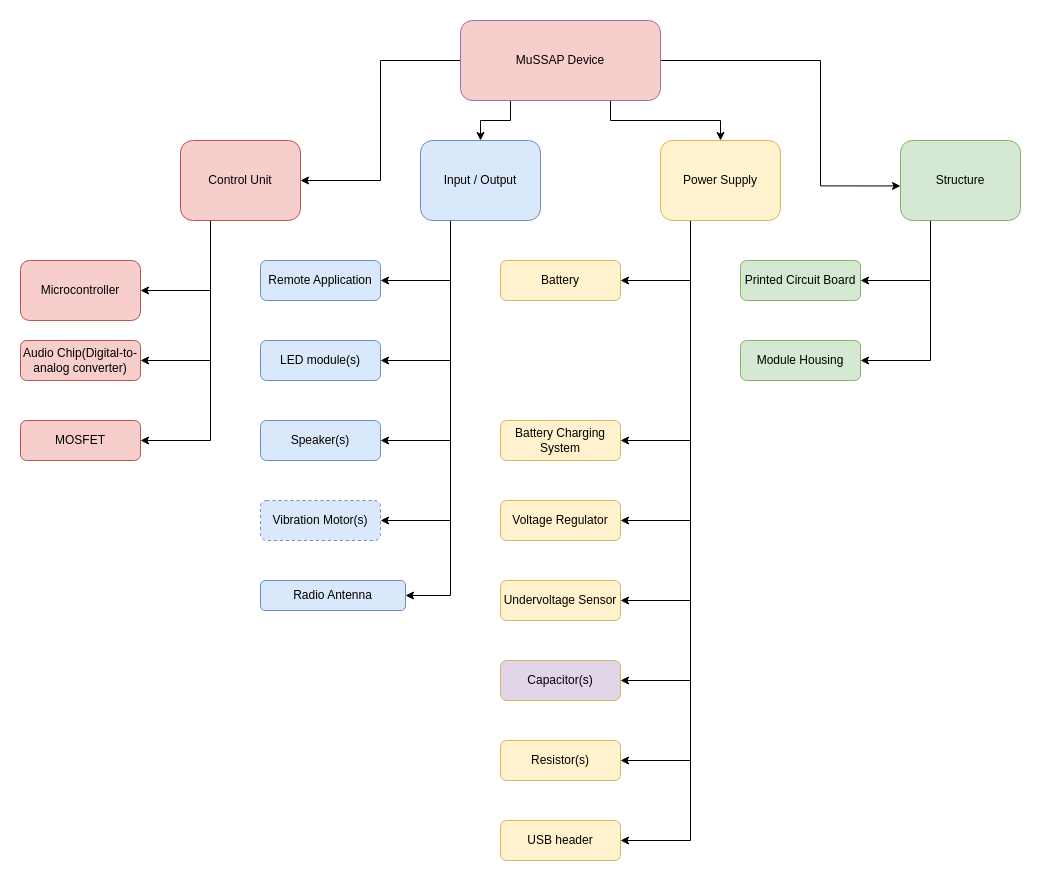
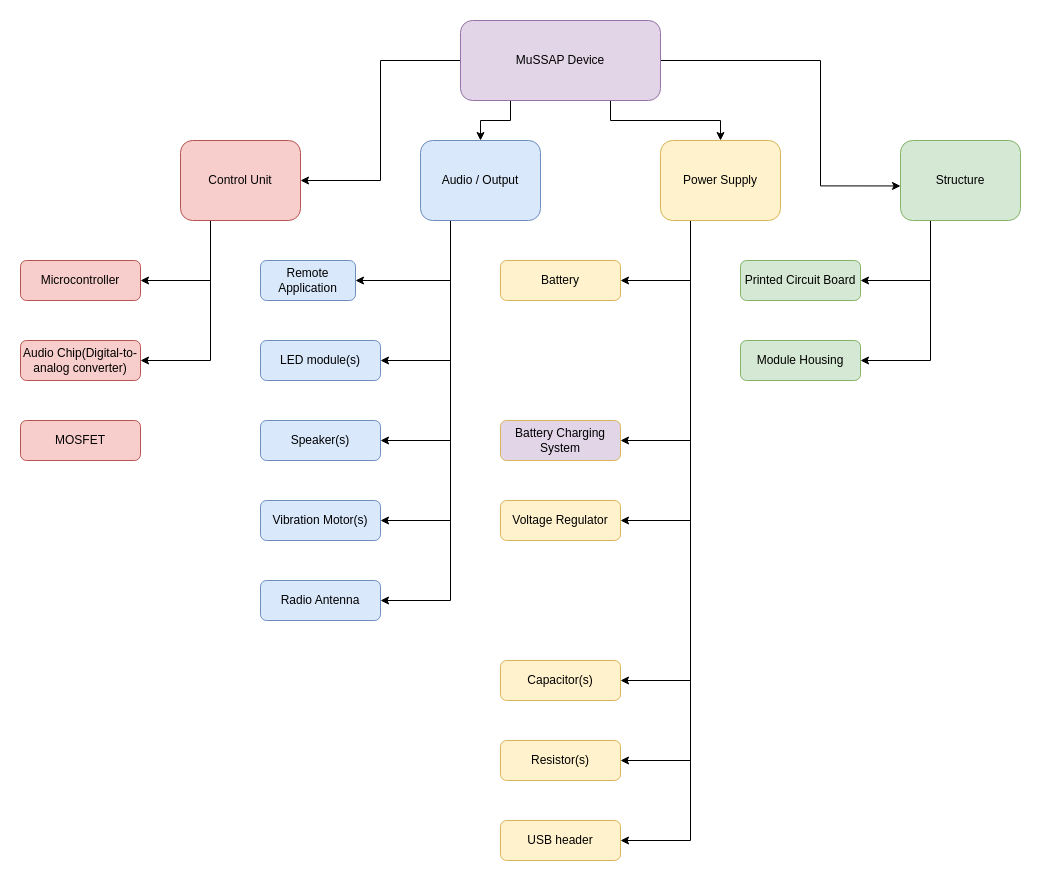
(561, 61) -> (561, 61)
(481, 181) -> (481, 181)
(321, 281) -> (308, 281)
(81, 291) -> (81, 281)
(211, 433) -> none
(561, 441) -> (561, 441)
(321, 521) -> (321, 521)
(333, 596) -> (321, 601)
(561, 601) -> none
(658, 601) -> none
(561, 681) -> (561, 681)
